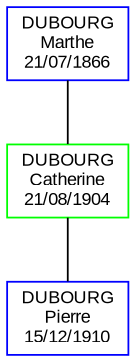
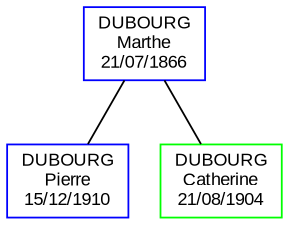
(68, 250) -> (106, 112)
